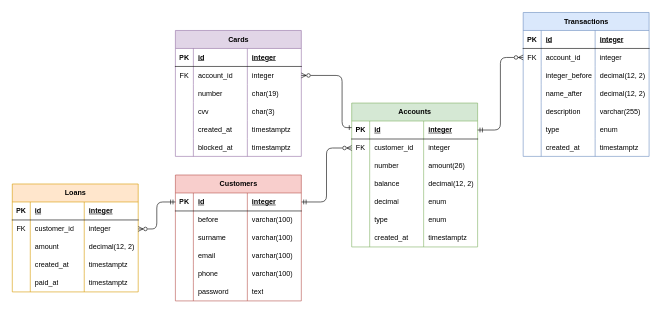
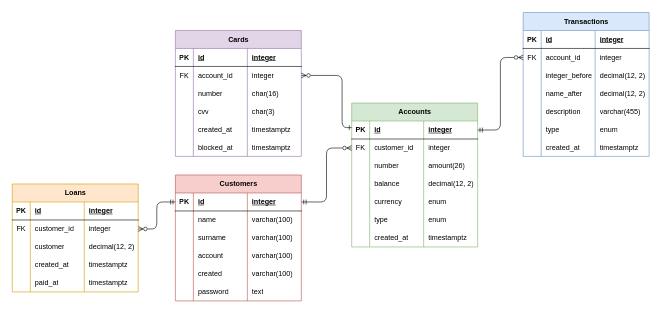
(268, 93) -> (268, 93)
(624, 111) -> (624, 111)
(387, 202) -> (391, 202)
(210, 220) -> (206, 220)
(47, 247) -> (51, 247)
(207, 256) -> (212, 256)
(208, 274) -> (212, 274)
